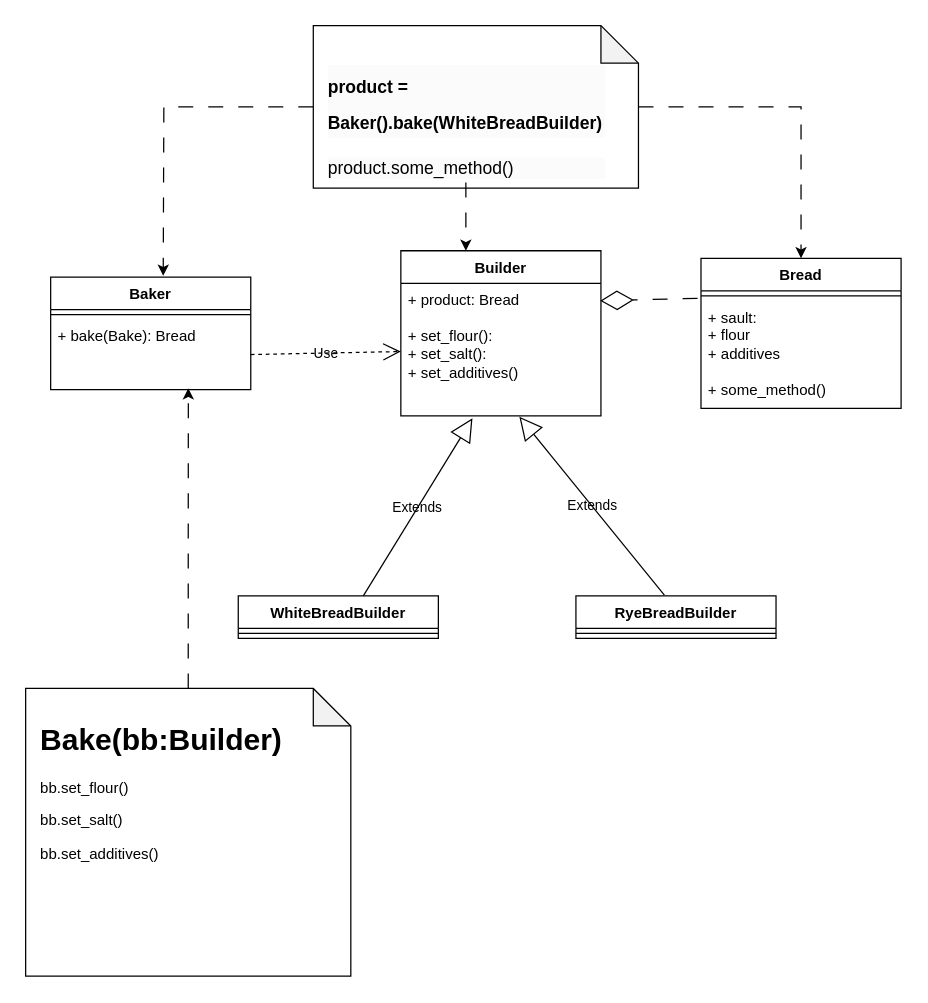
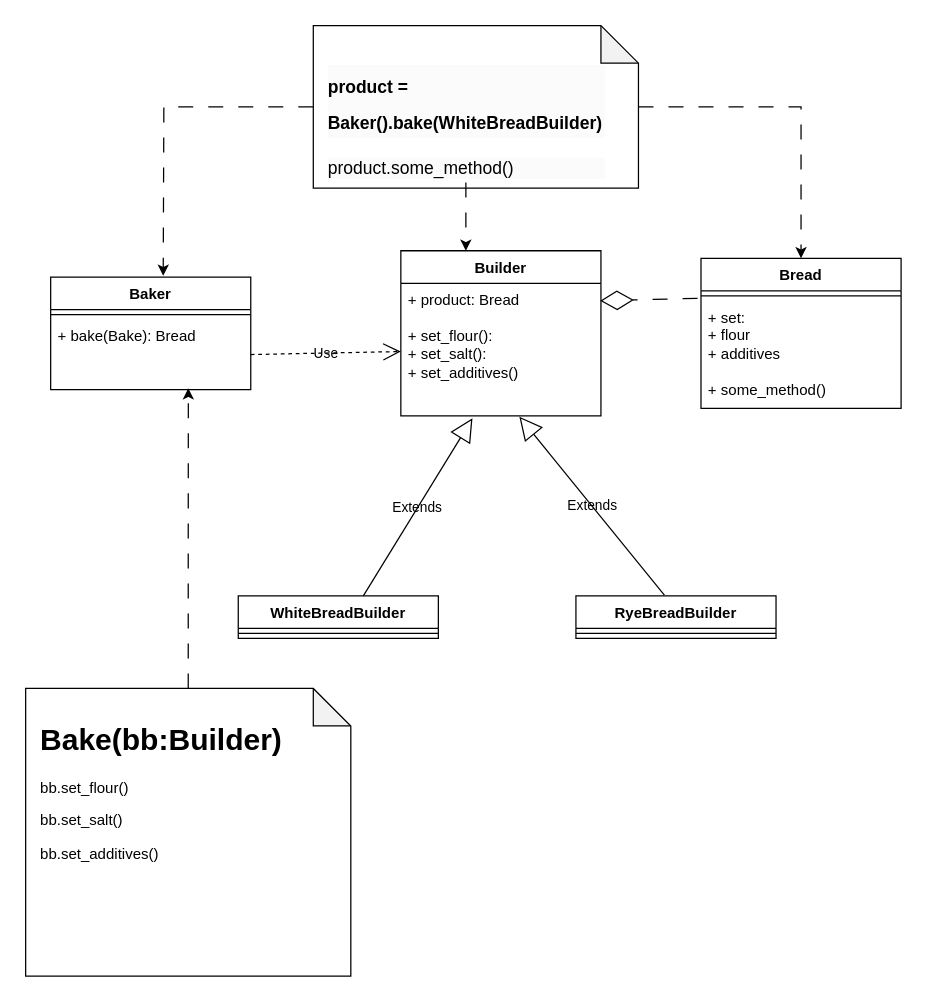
(769, 345) -> (769, 345)
